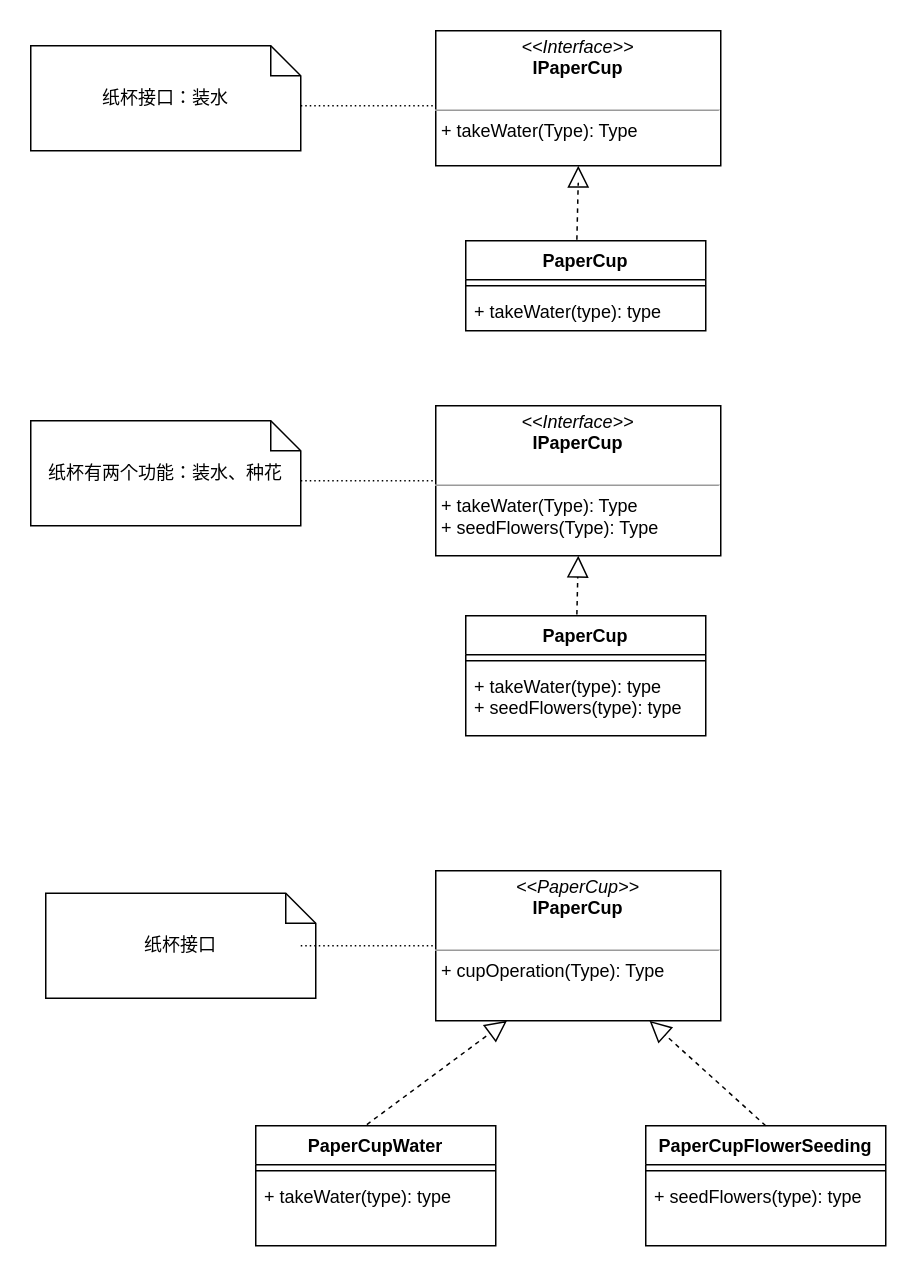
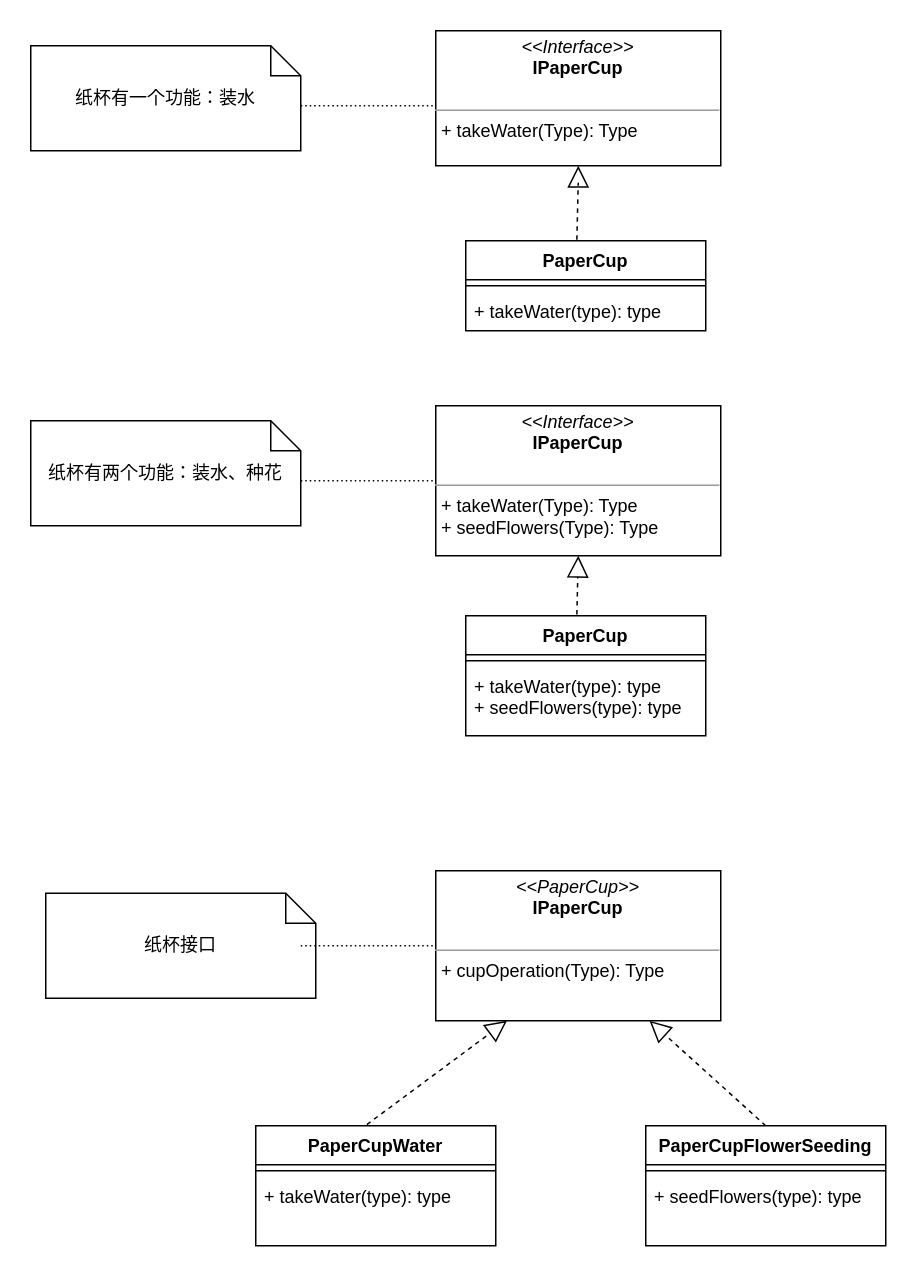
(166, 98) -> (166, 98)
